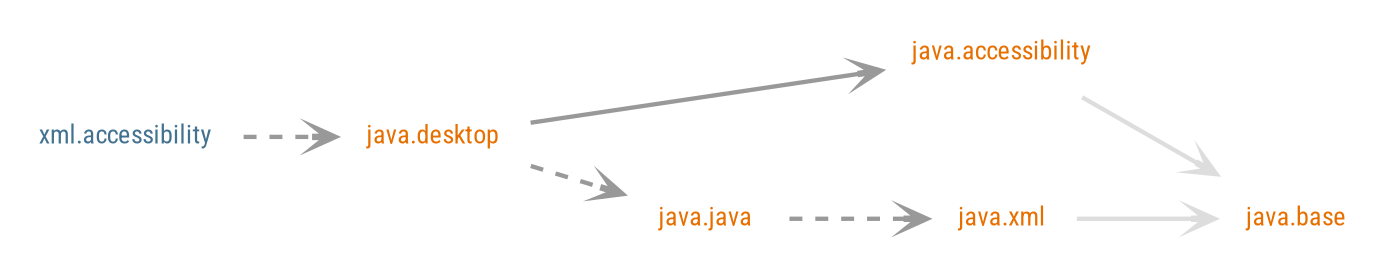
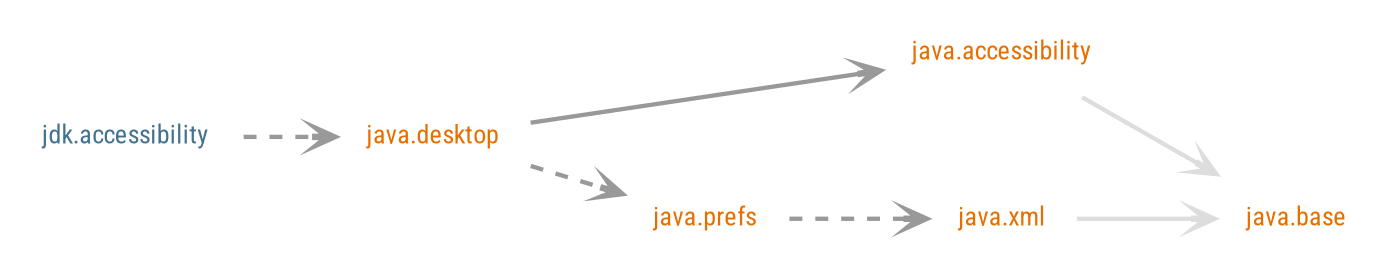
(126, 137) -> (126, 137)
(706, 219) -> (706, 219)
